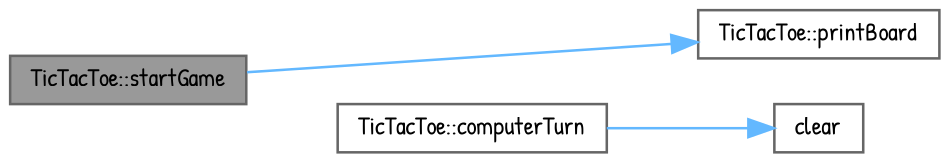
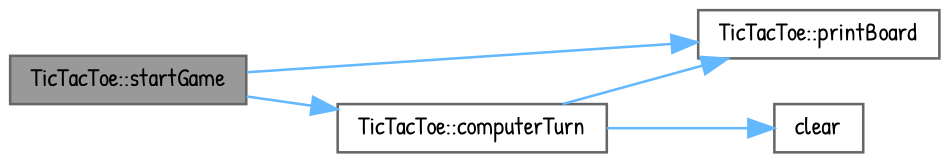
none -> (633, 85)
none -> (279, 101)
